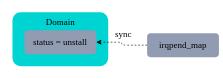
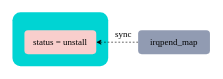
(60, 21) -> none
(60, 42) -> (60, 42)
(183, 45) -> (174, 42)
